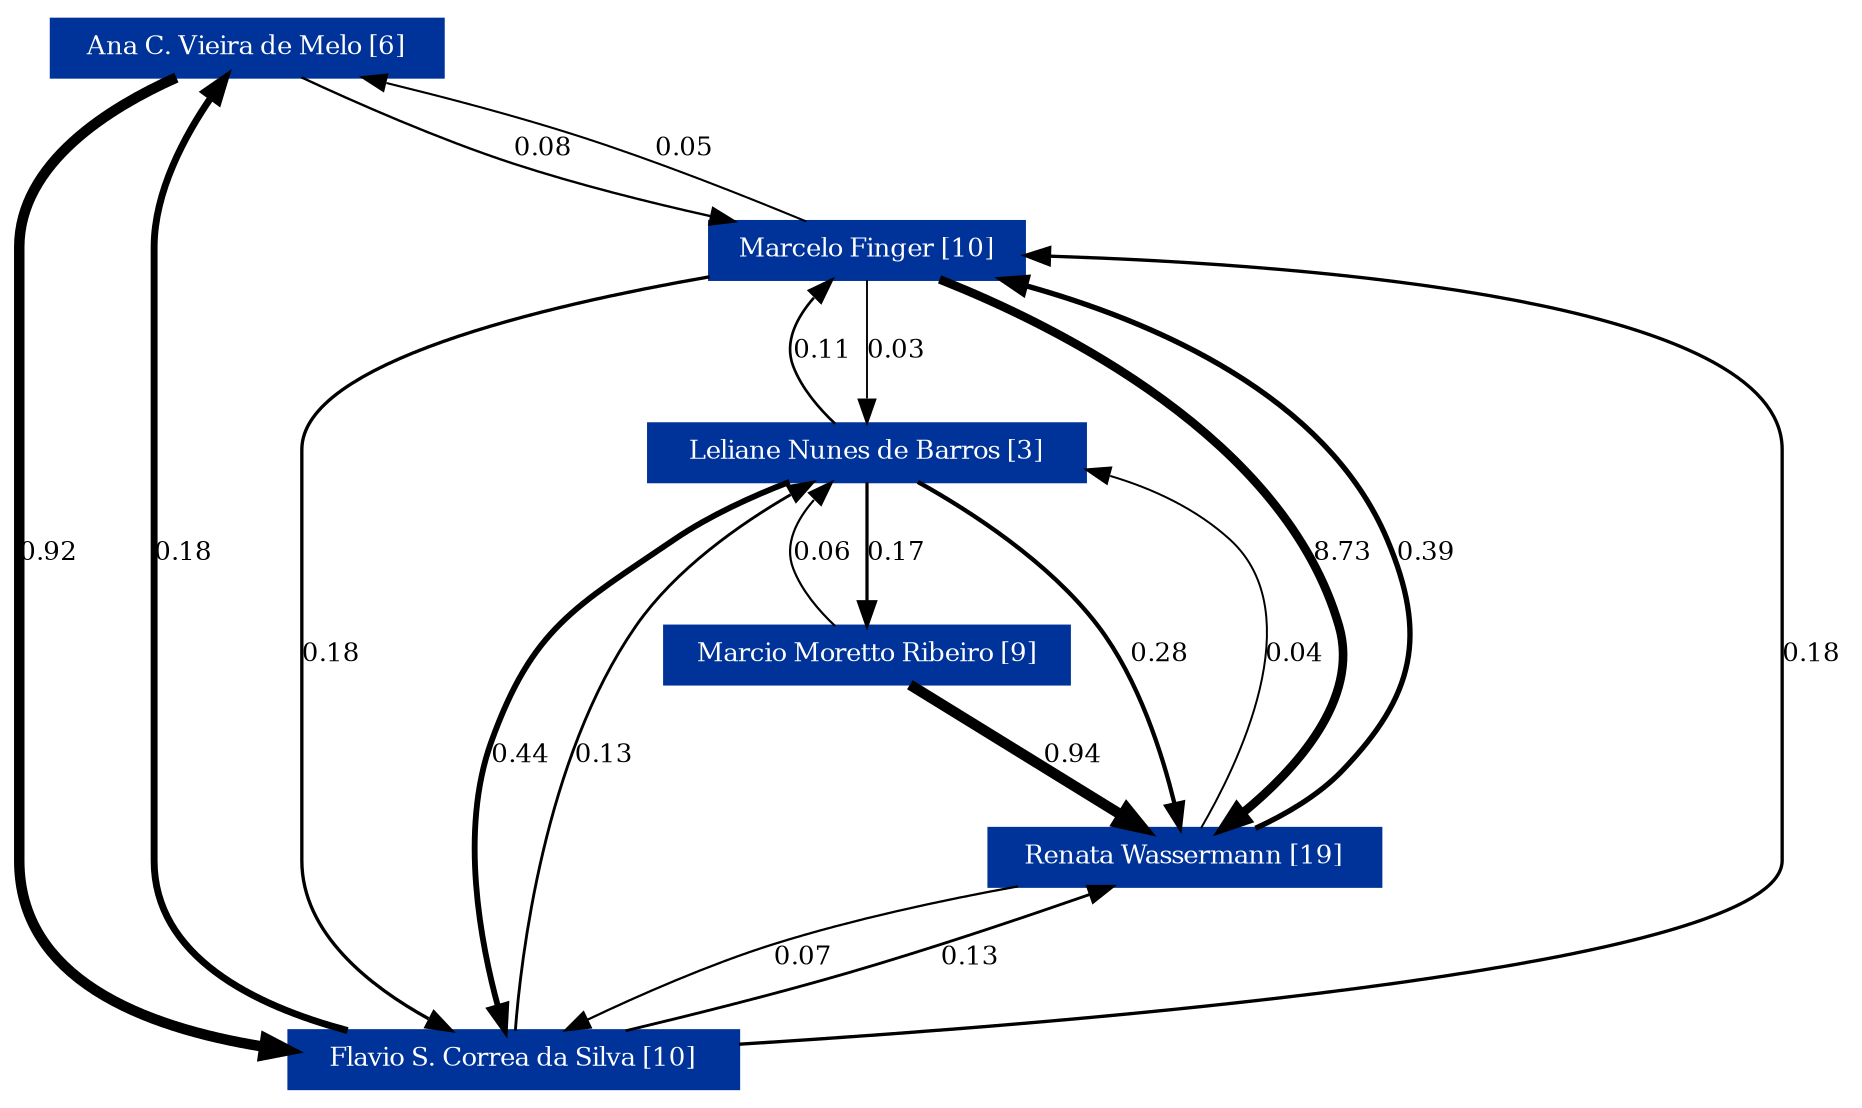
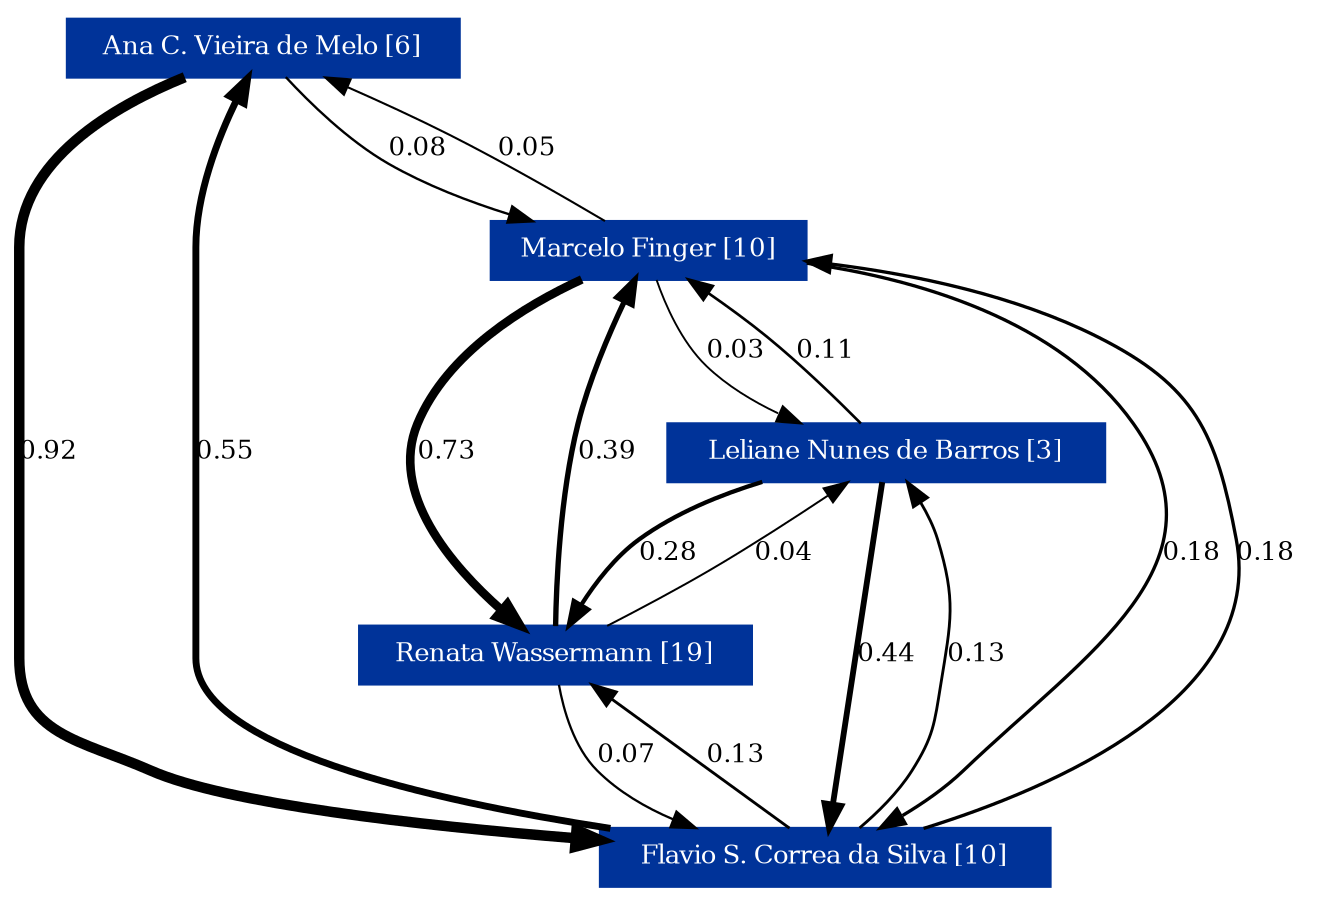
(185, 554) -> (226, 453)
(1344, 554) -> (448, 453)
(867, 655) -> none
